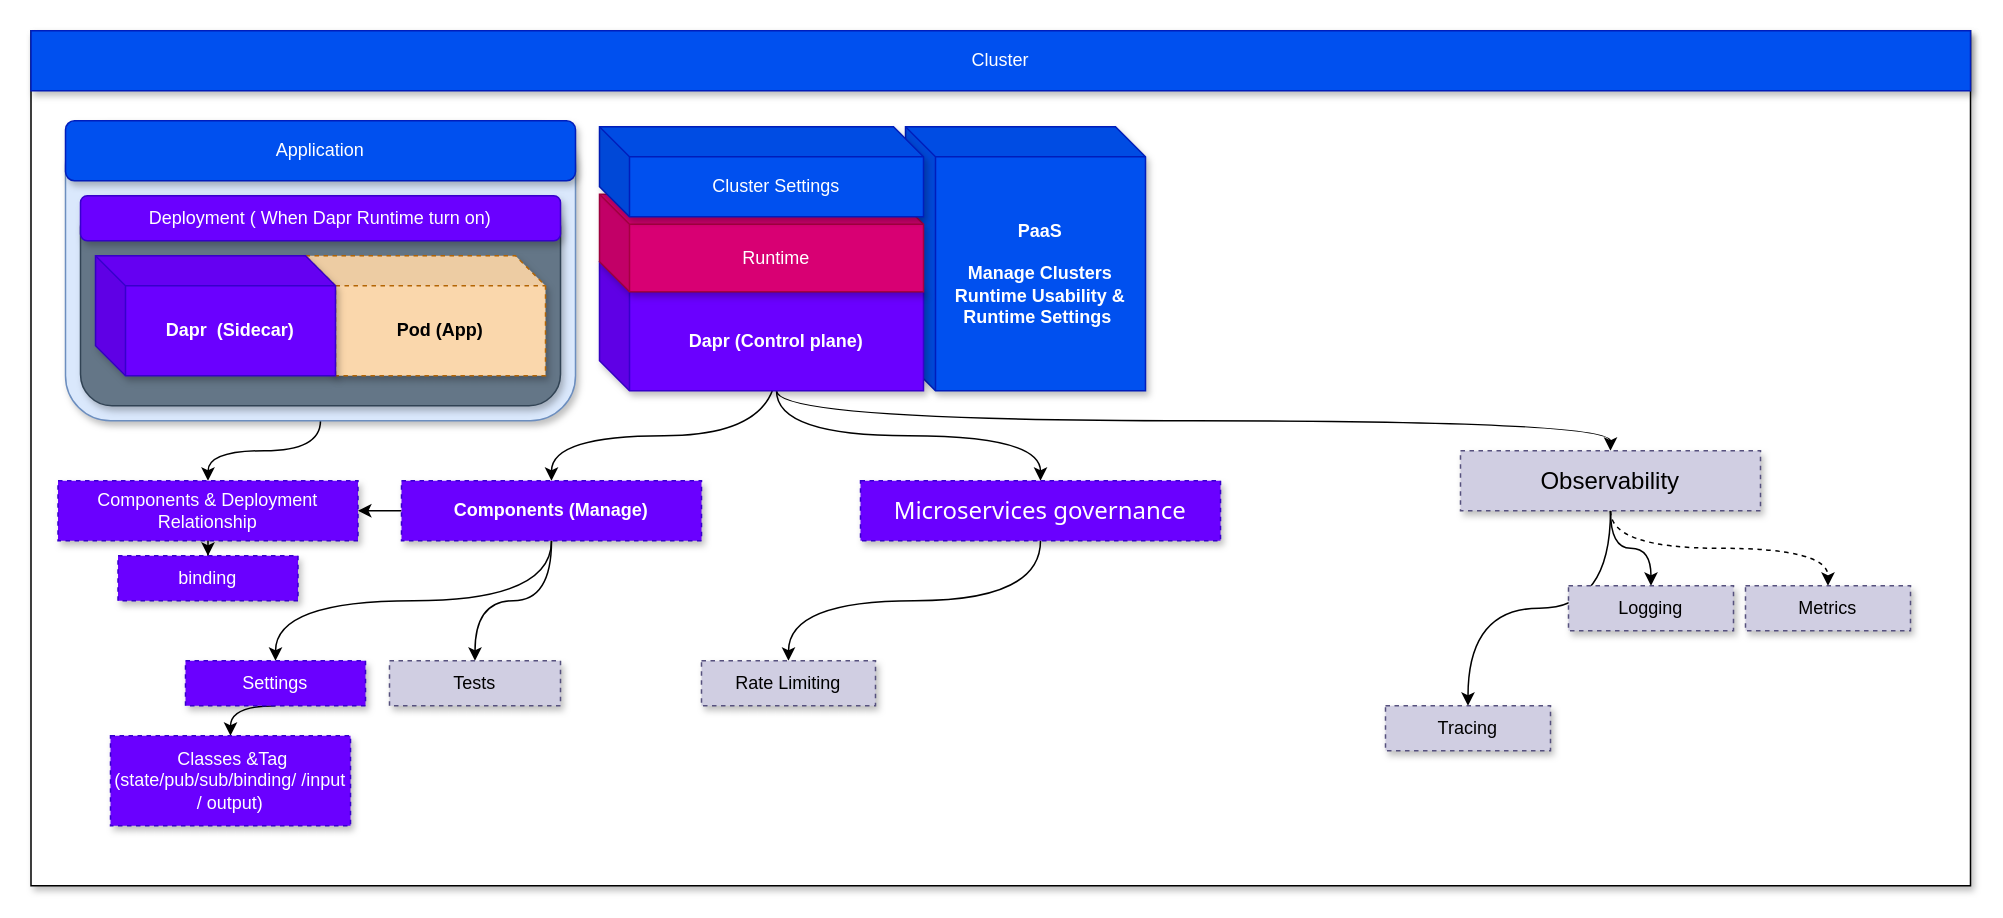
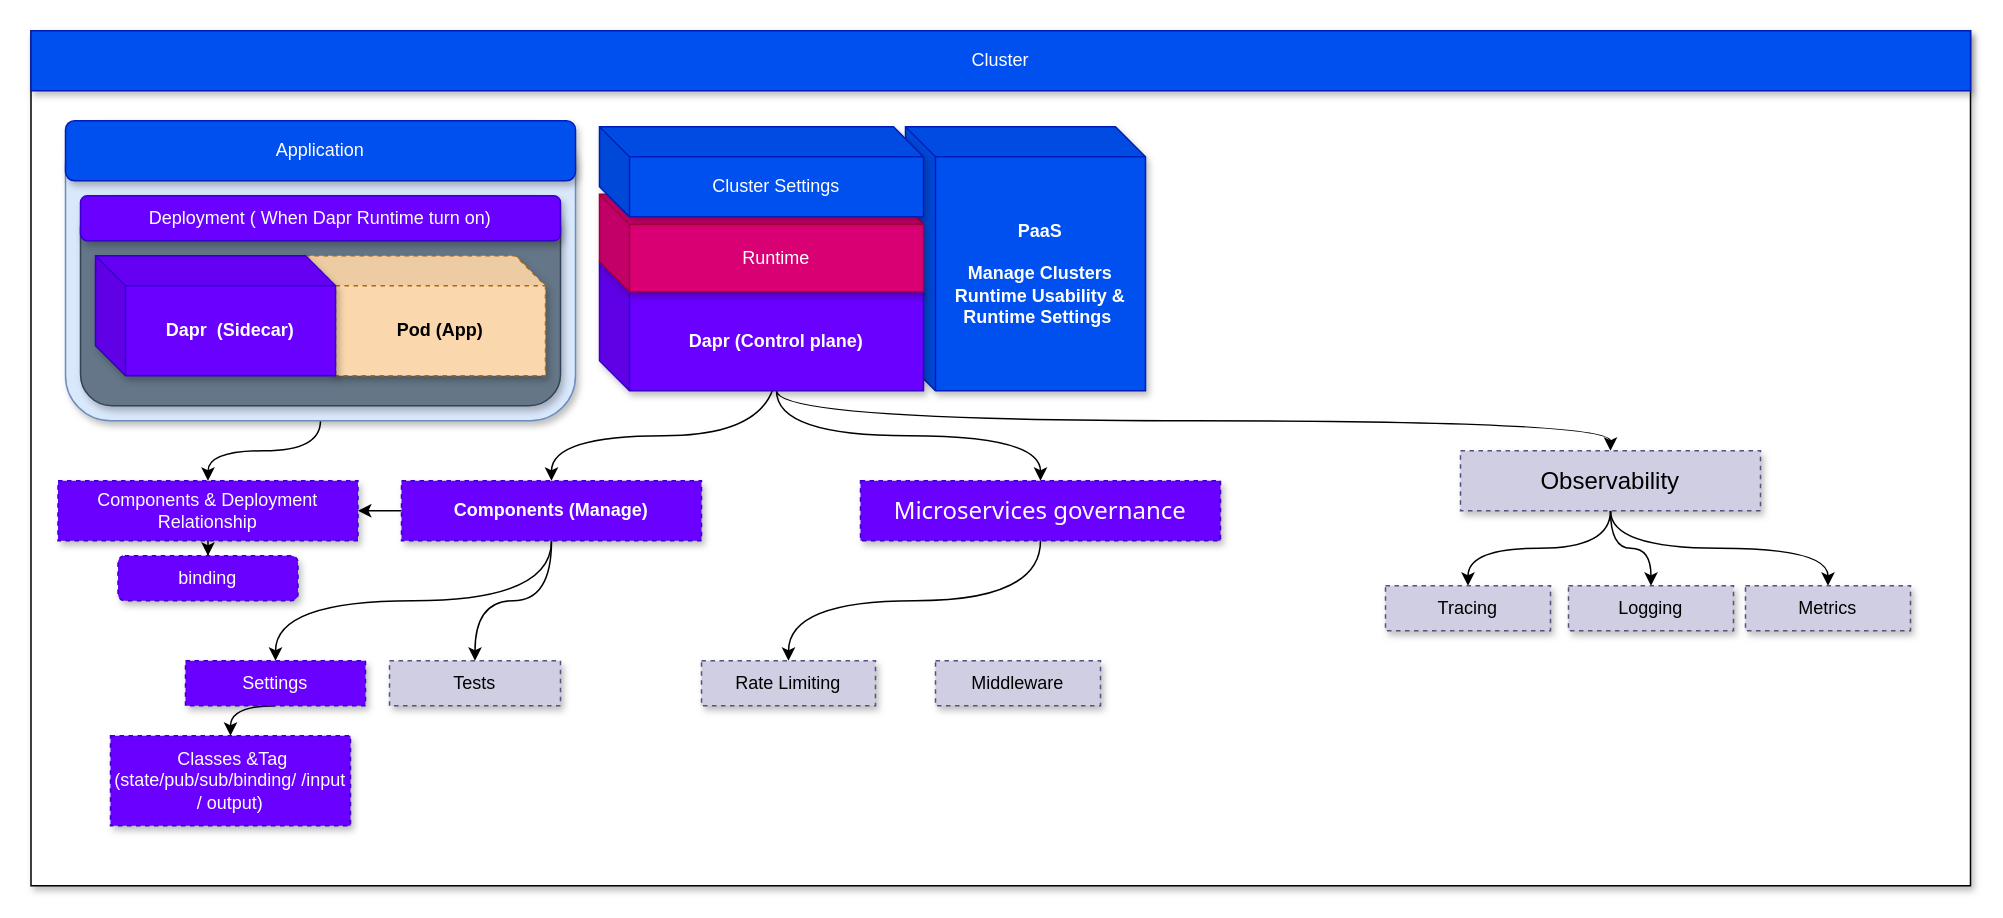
(1722, 548) -> (1722, 548)
(208, 578) -> (208, 578)
none -> (1018, 683)
(1468, 728) -> (1468, 608)
